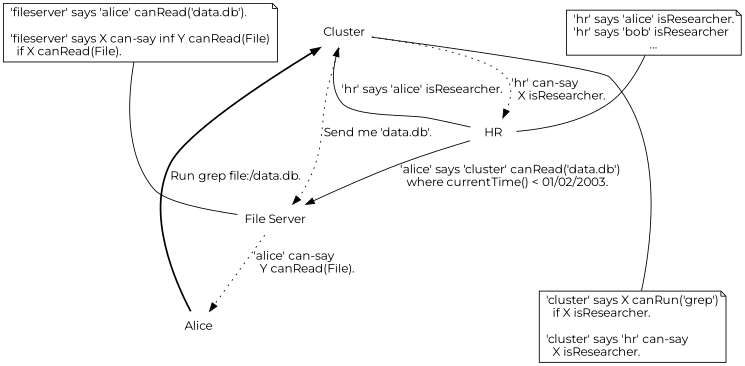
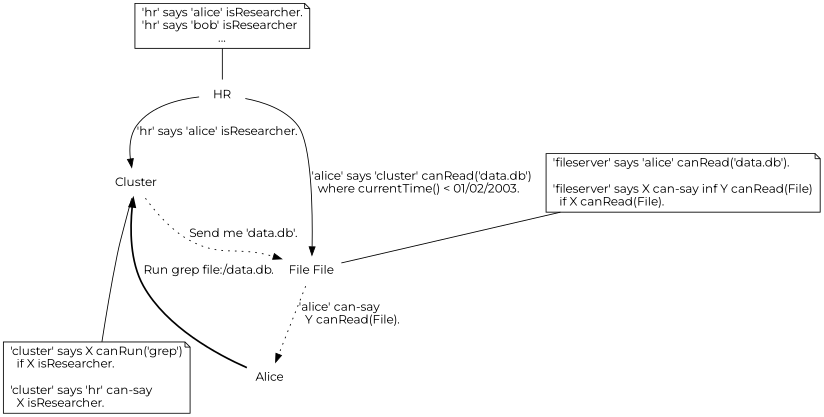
(463, 55) -> none
(275, 220) -> (311, 271)
